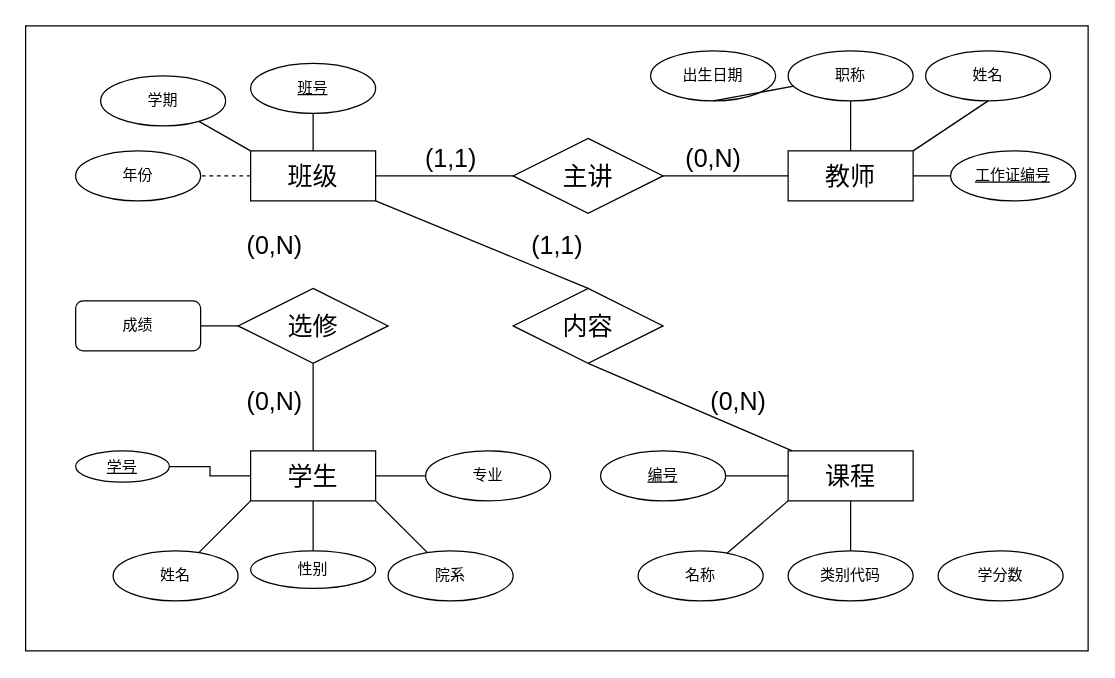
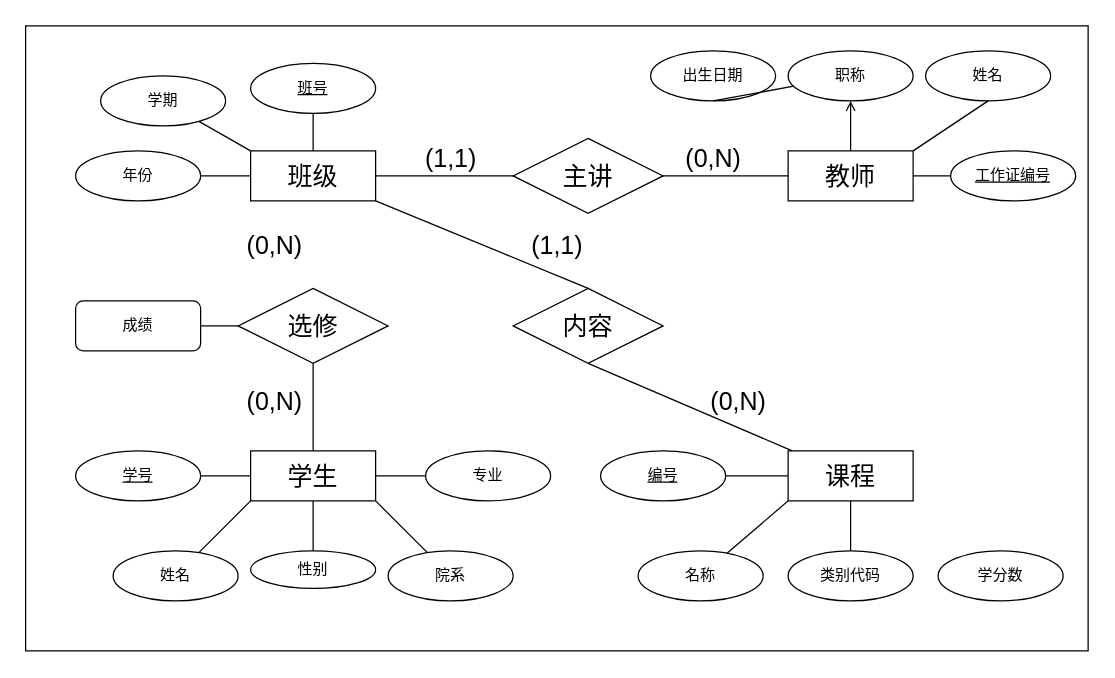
(851, 106) -> (851, 107)
(225, 176) -> (225, 176)
(123, 466) -> (138, 476)
